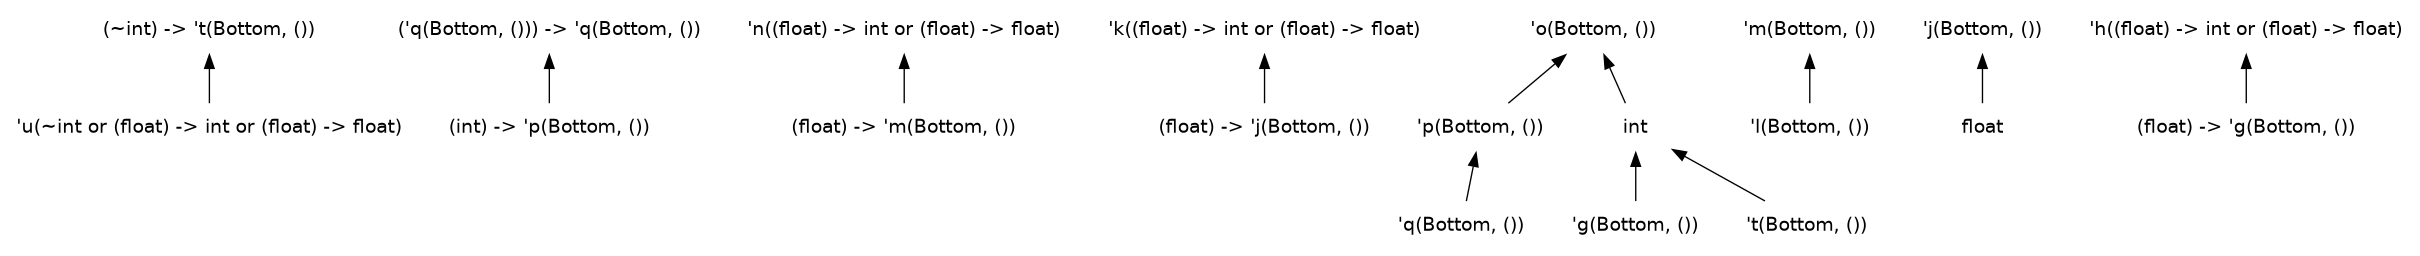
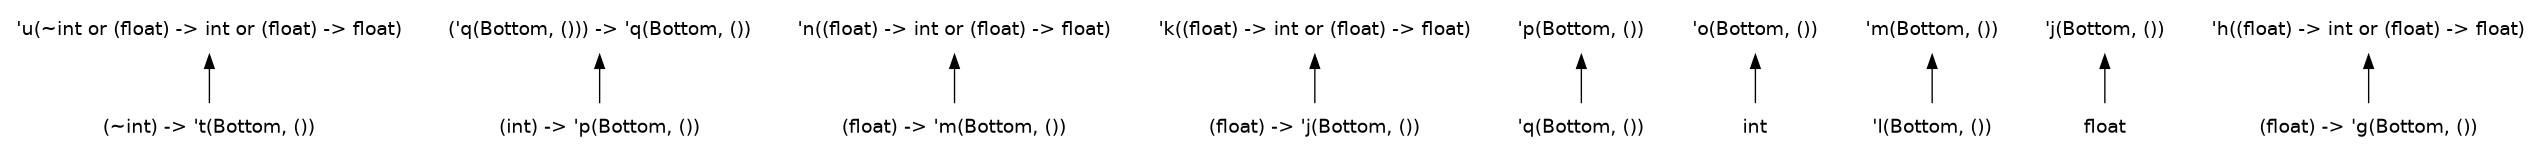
(1532, 84) -> none
(209, 86) -> (209, 86)
(1636, 226) -> none
(1807, 226) -> none
